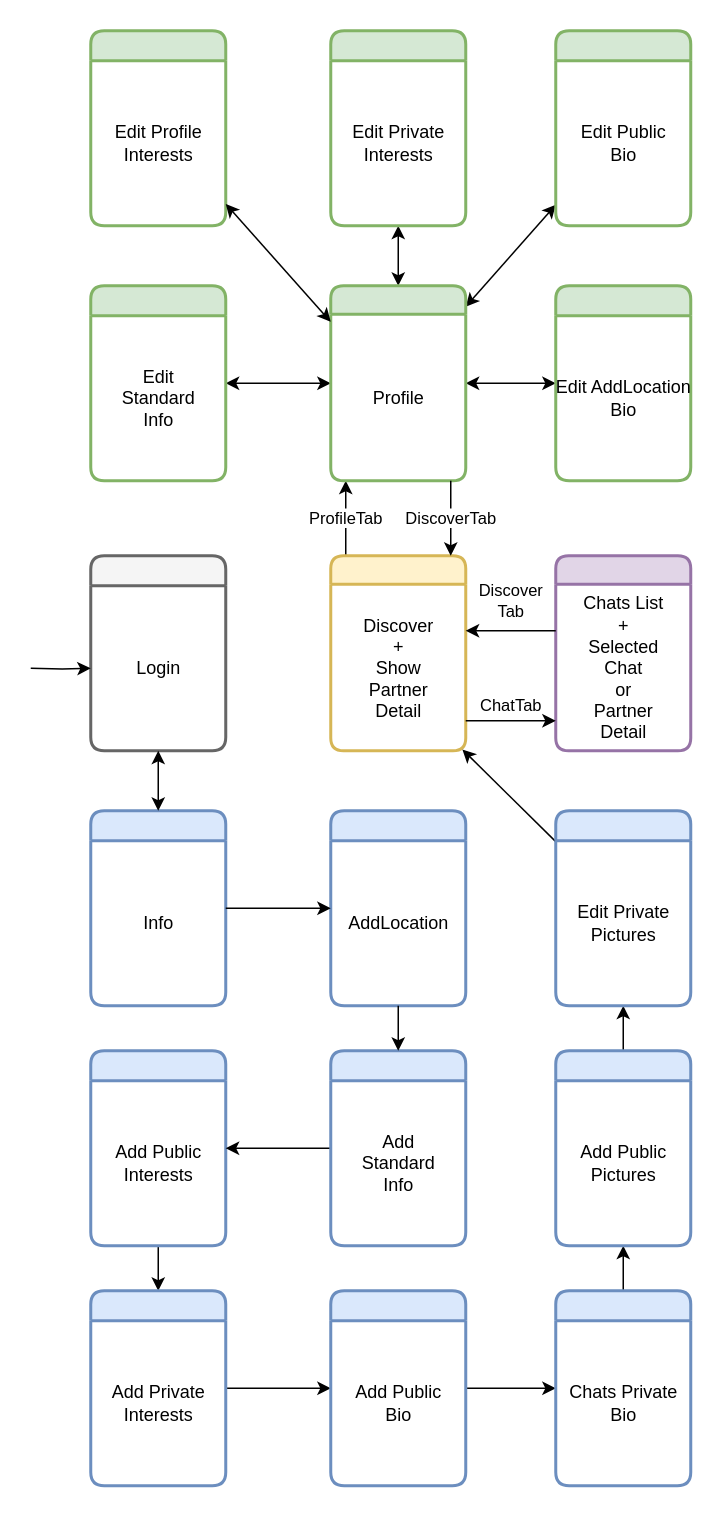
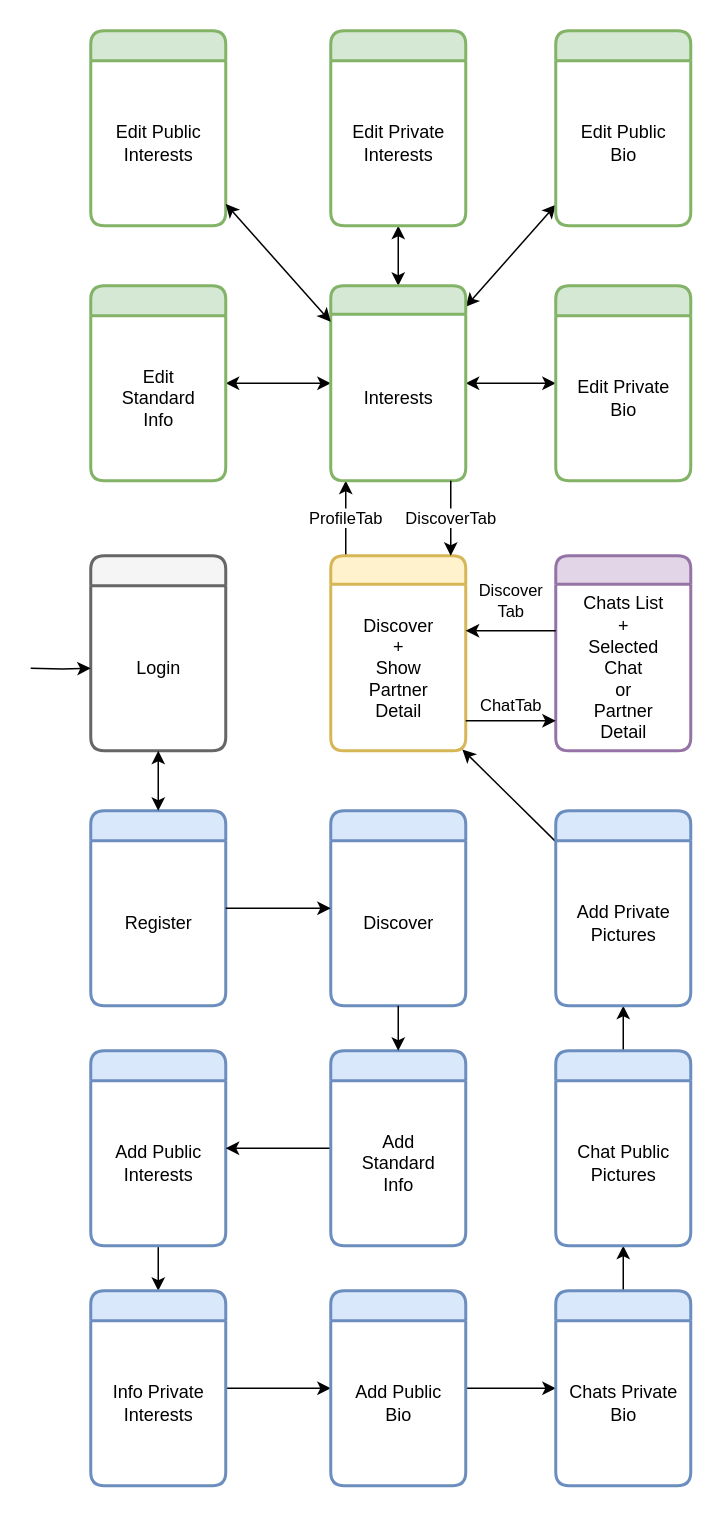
(159, 143) -> (159, 143)
(399, 398) -> (399, 398)
(624, 398) -> (624, 398)
(159, 923) -> (159, 923)
(399, 923) -> (399, 923)
(624, 923) -> (624, 923)
(624, 1163) -> (624, 1163)
(159, 1403) -> (159, 1403)
